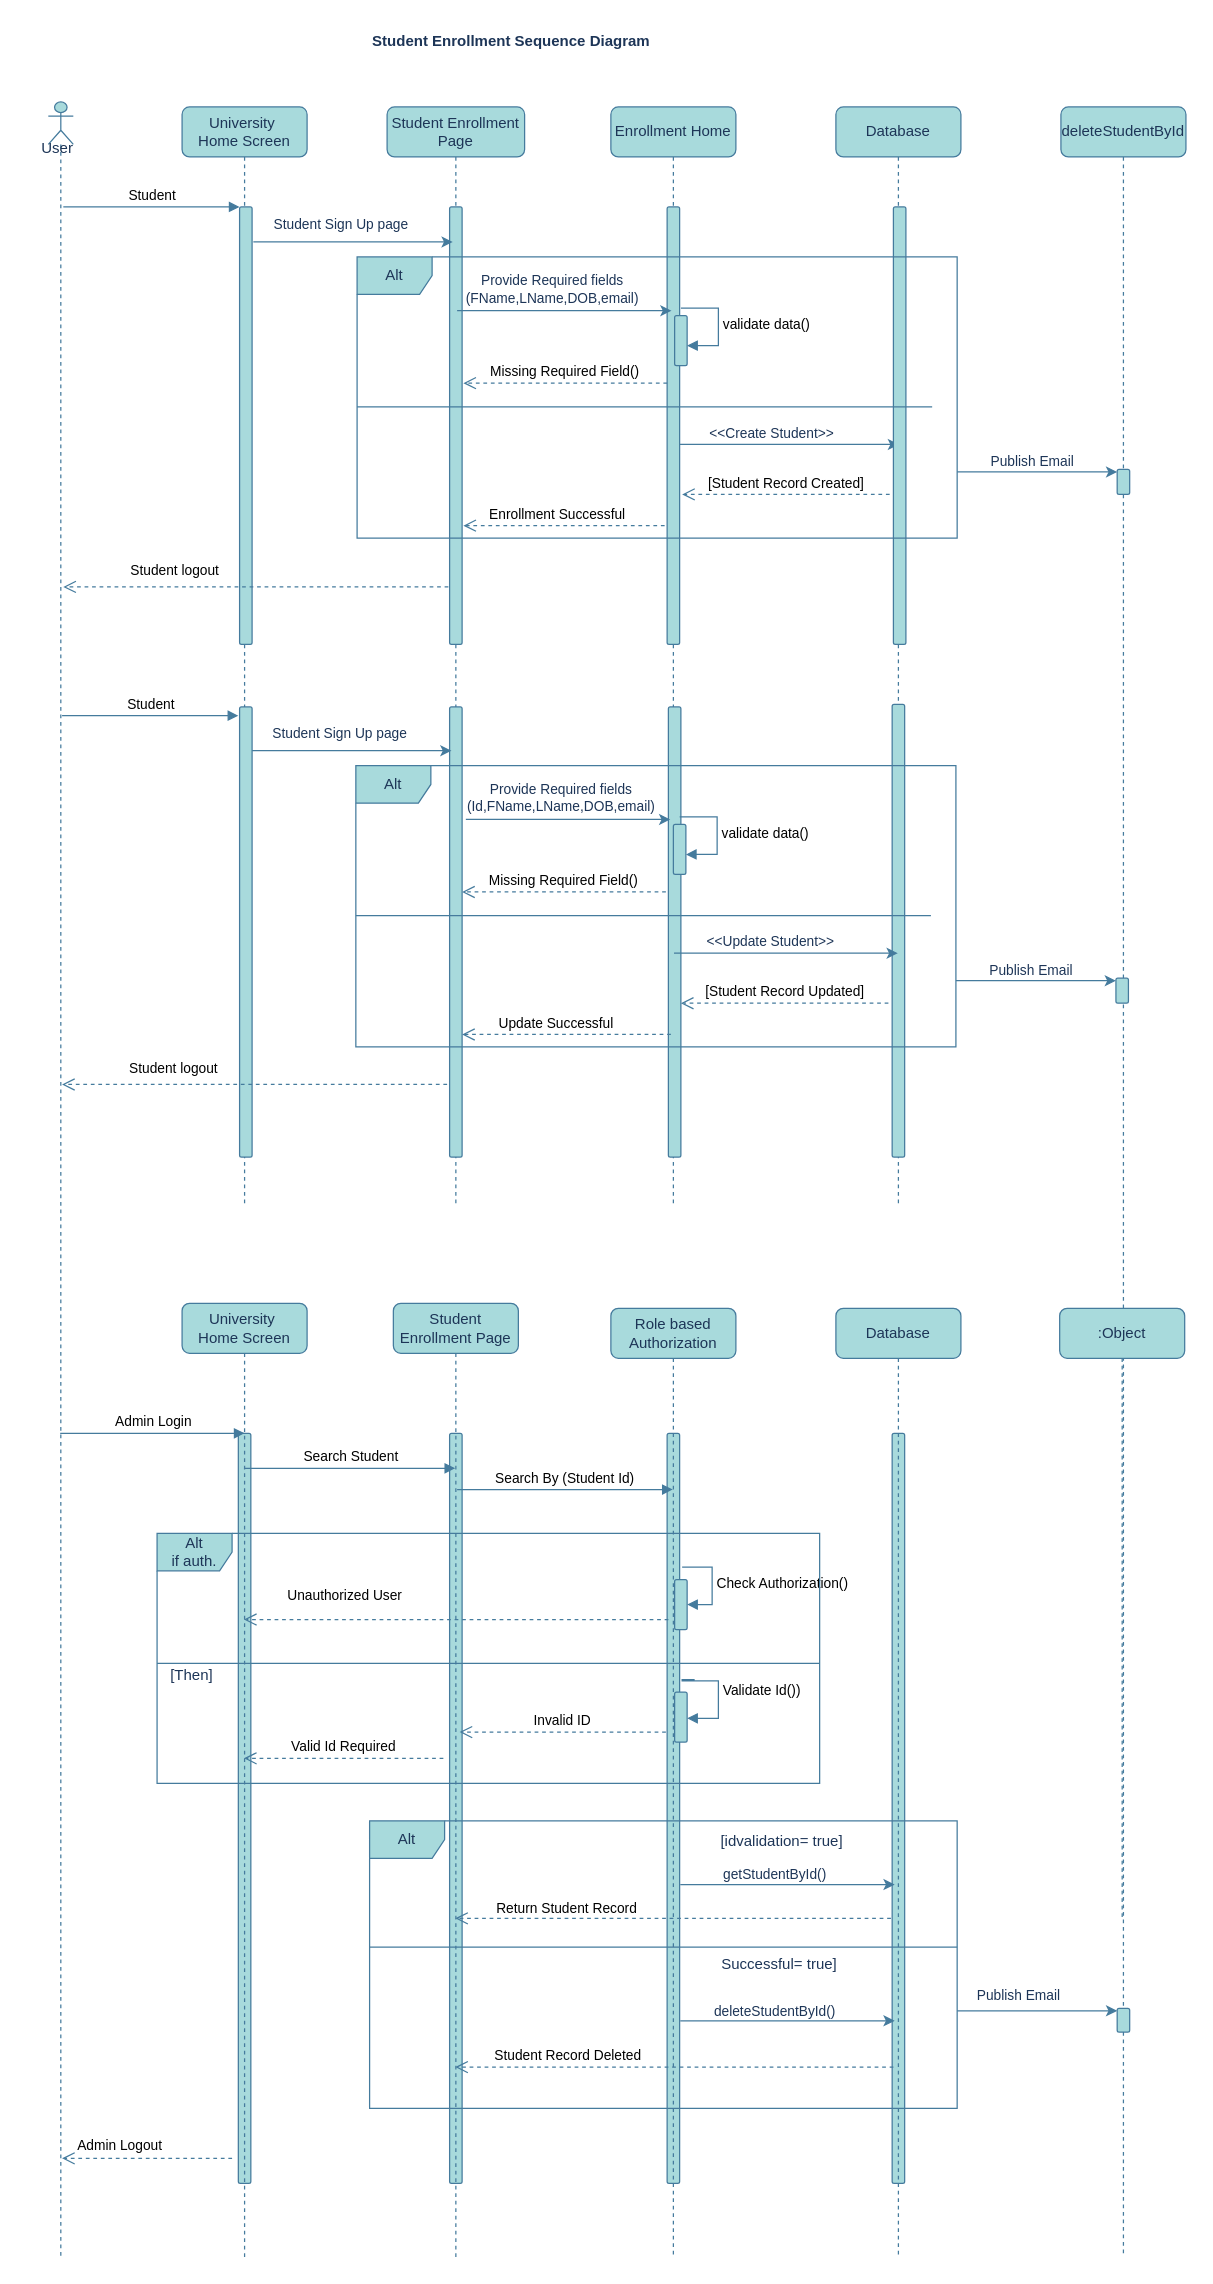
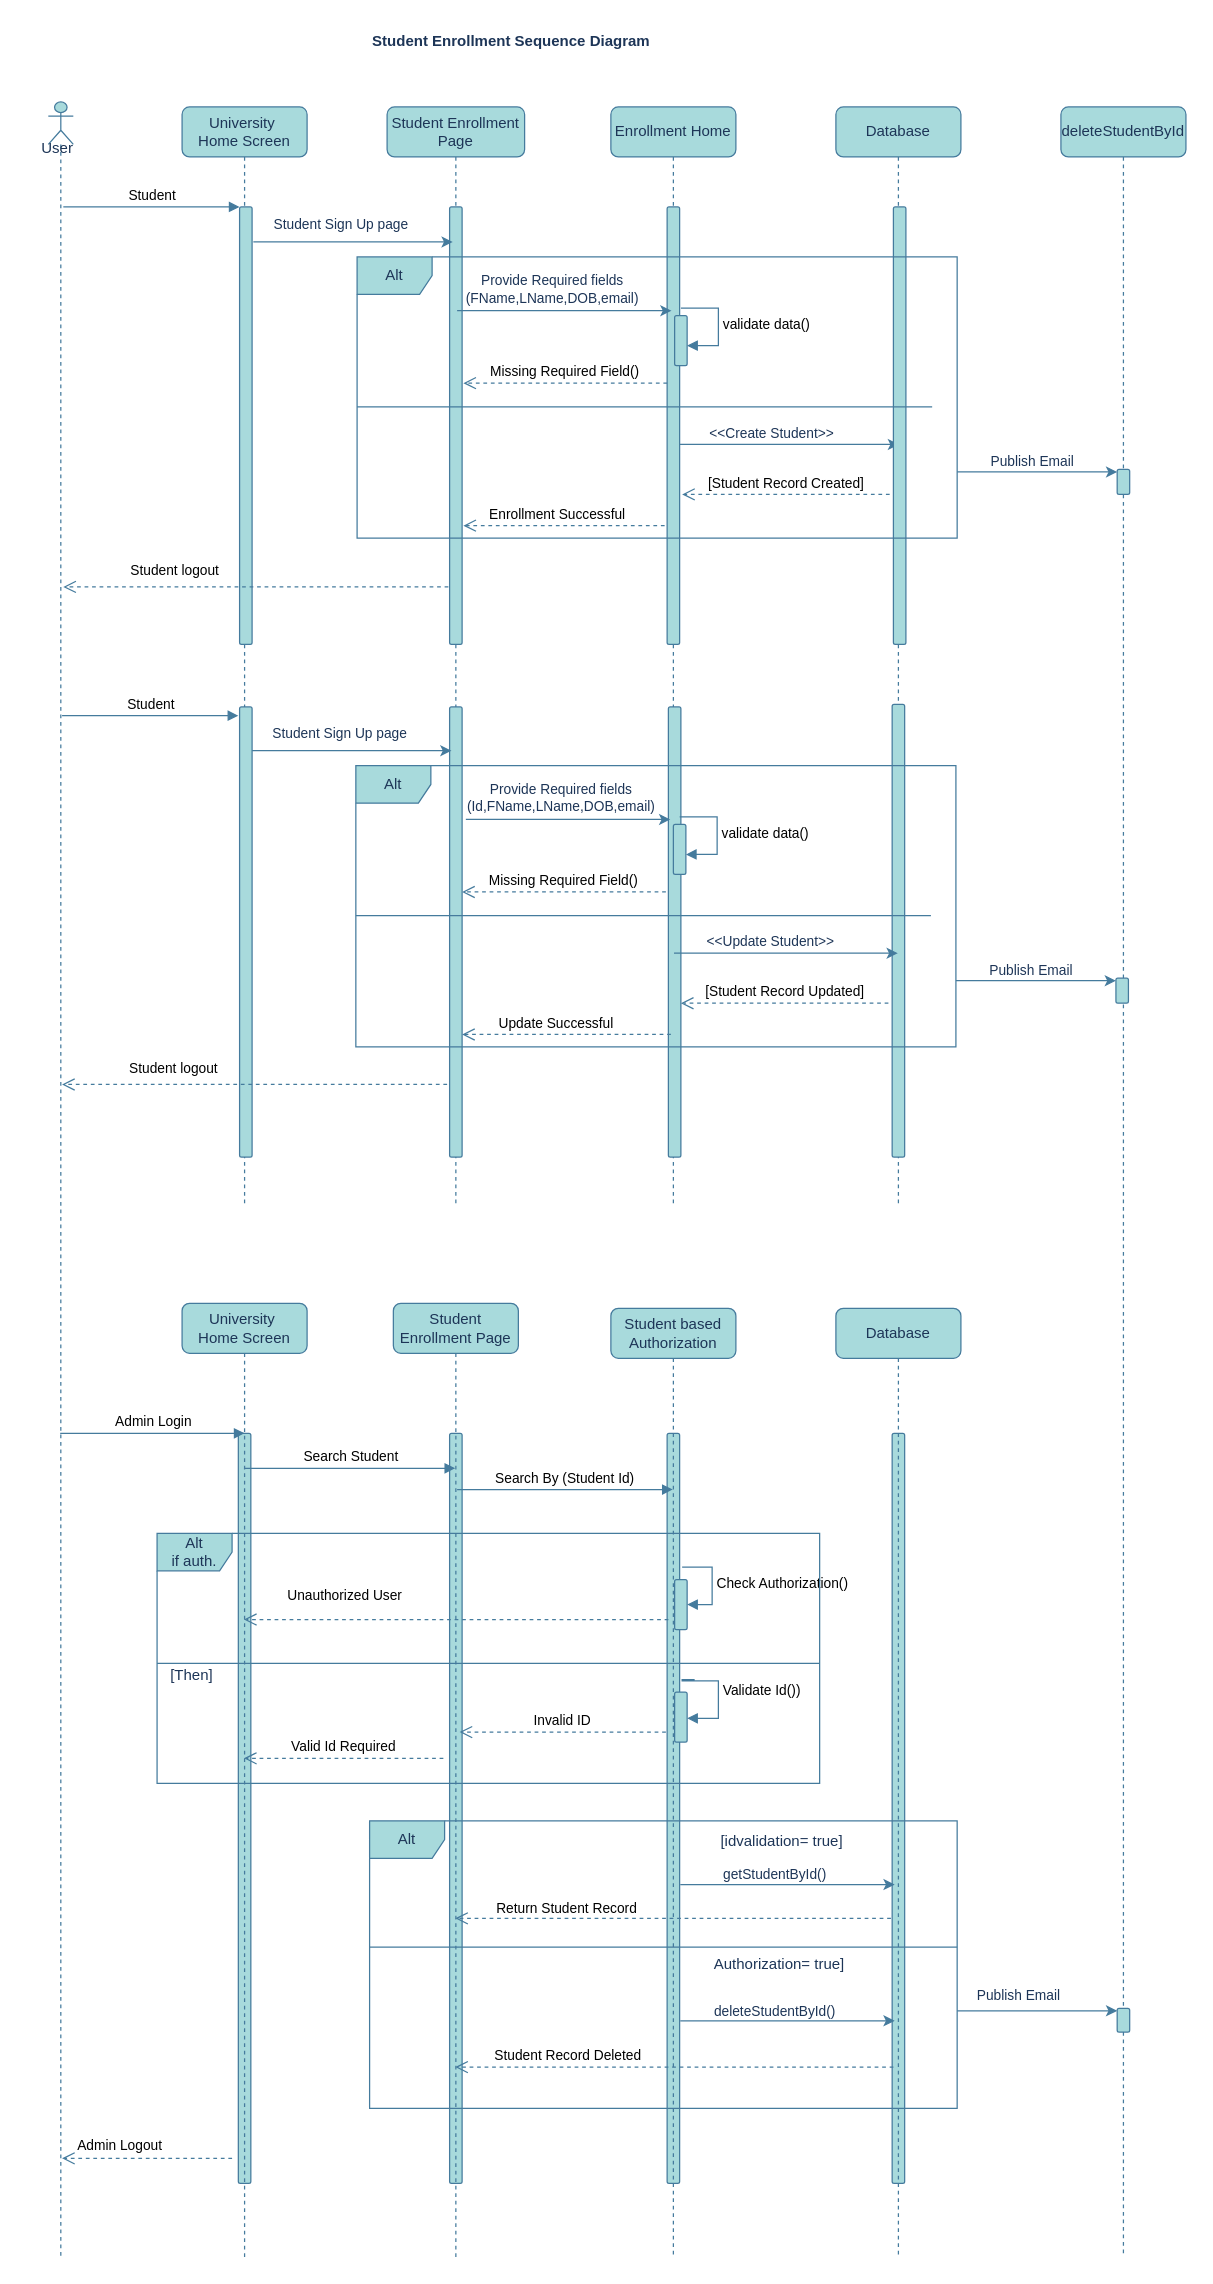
(673, 1333) -> (673, 1333)
(1122, 1614) -> none
(779, 1964) -> (779, 1964)
